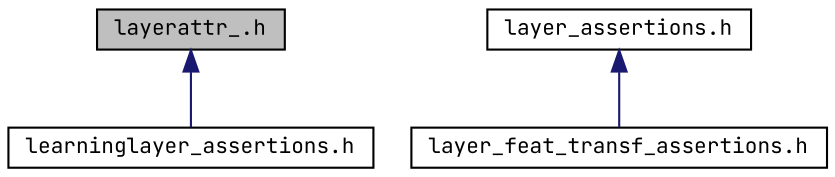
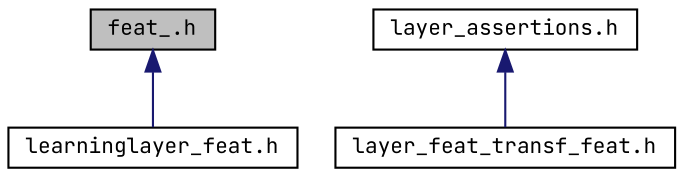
(191, 30) -> (153, 30)
(191, 148) -> (153, 148)
(619, 148) -> (505, 148)
